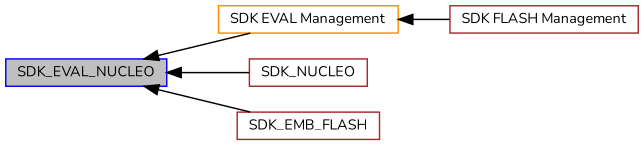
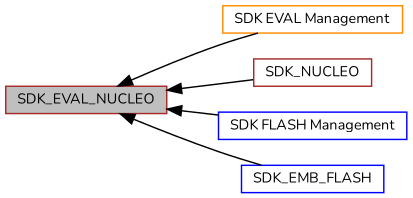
(431, 19) -> (200, 113)
(544, 19) -> (313, 126)
(86, 73) -> (86, 100)
(308, 126) -> (313, 179)
